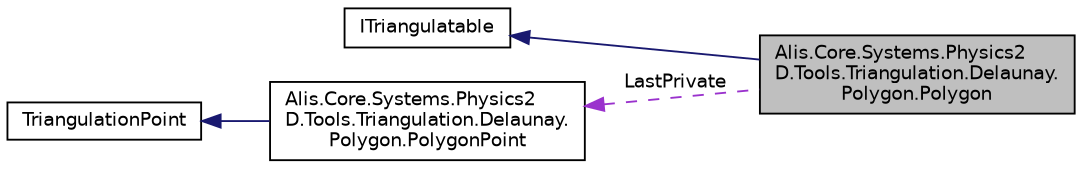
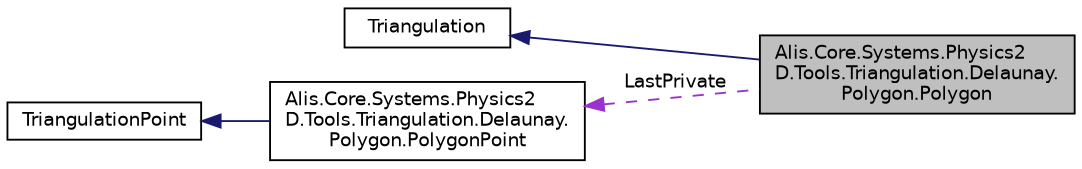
(427, 28) -> (427, 28)
